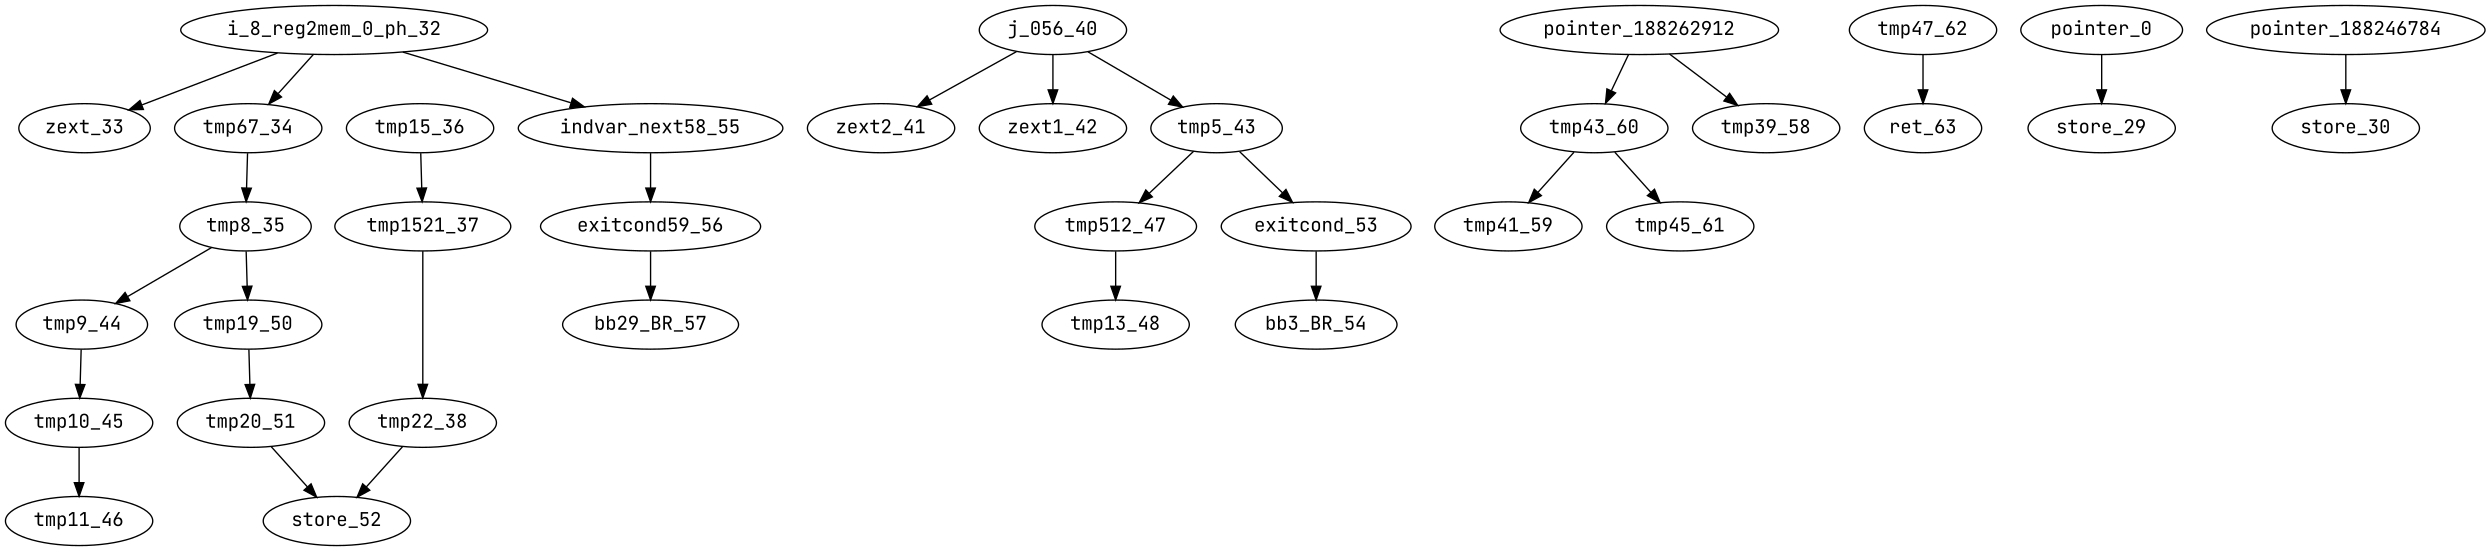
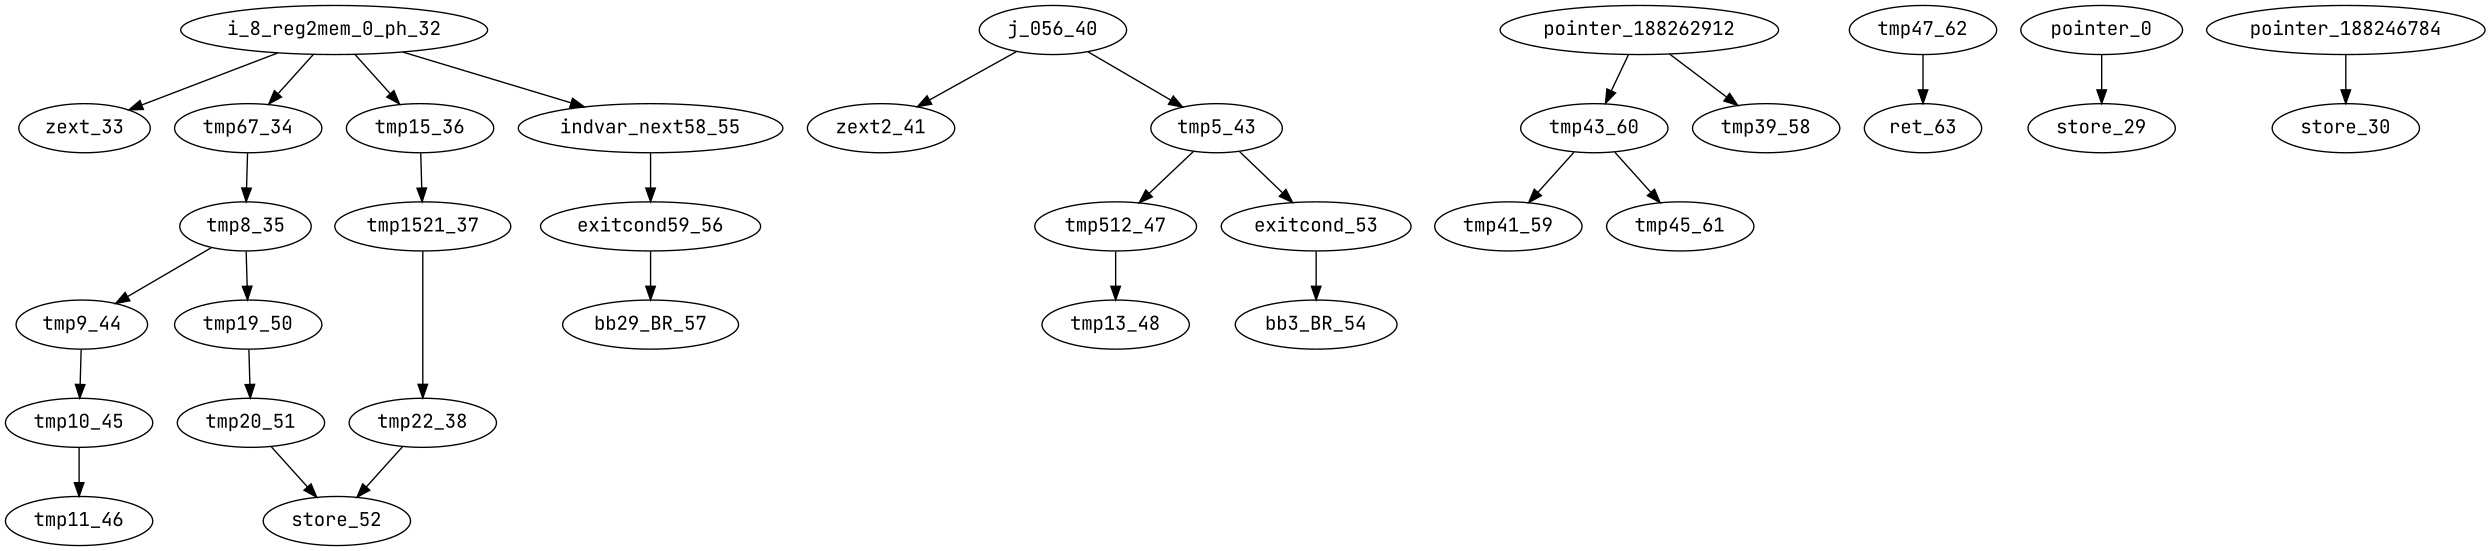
none -> (373, 74)
(1053, 128) -> none
